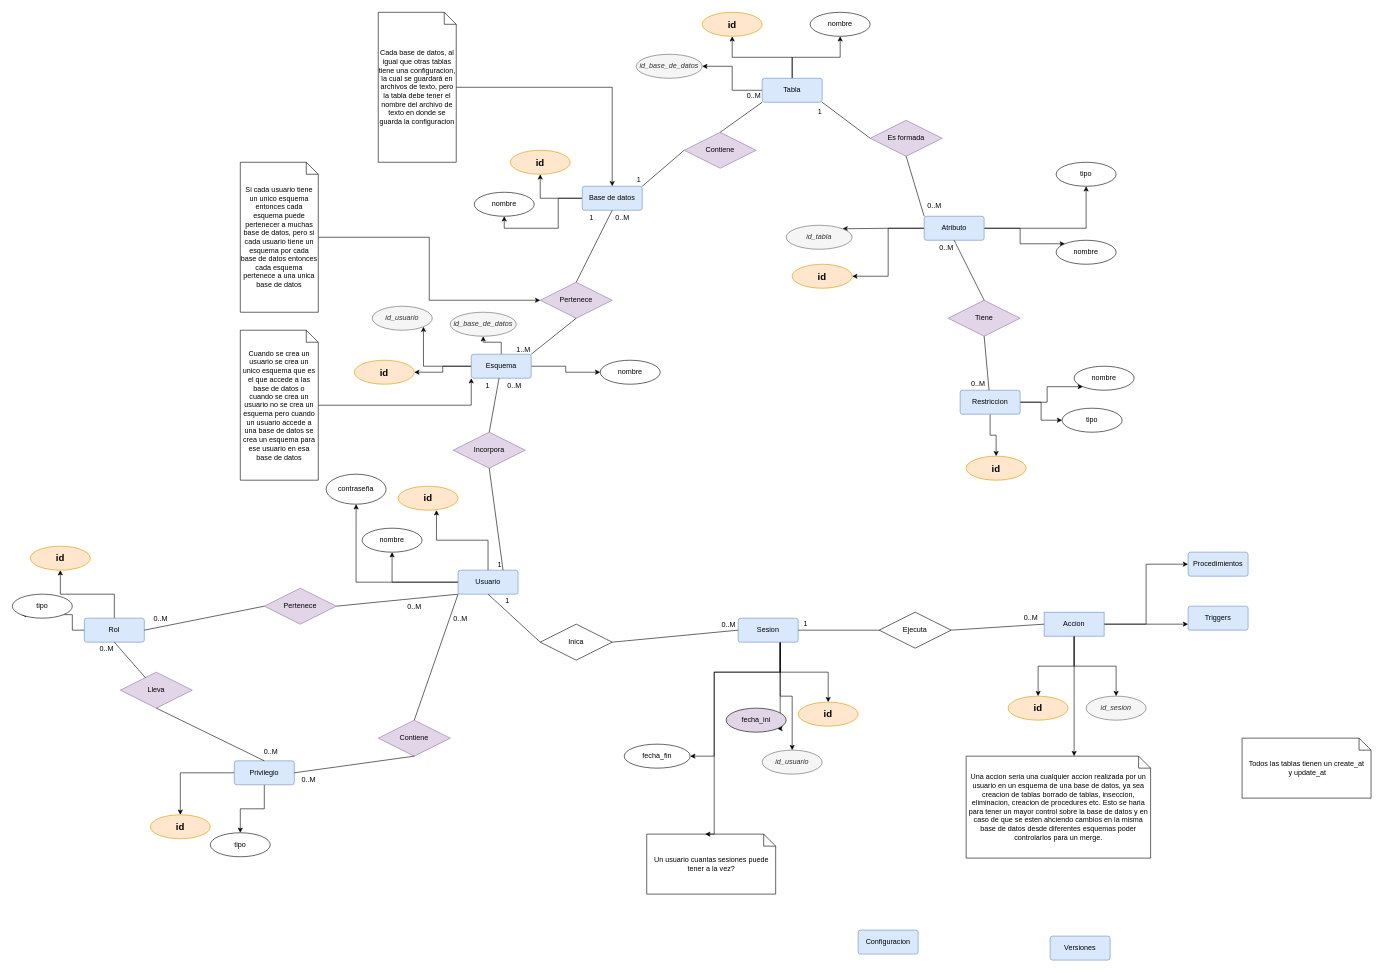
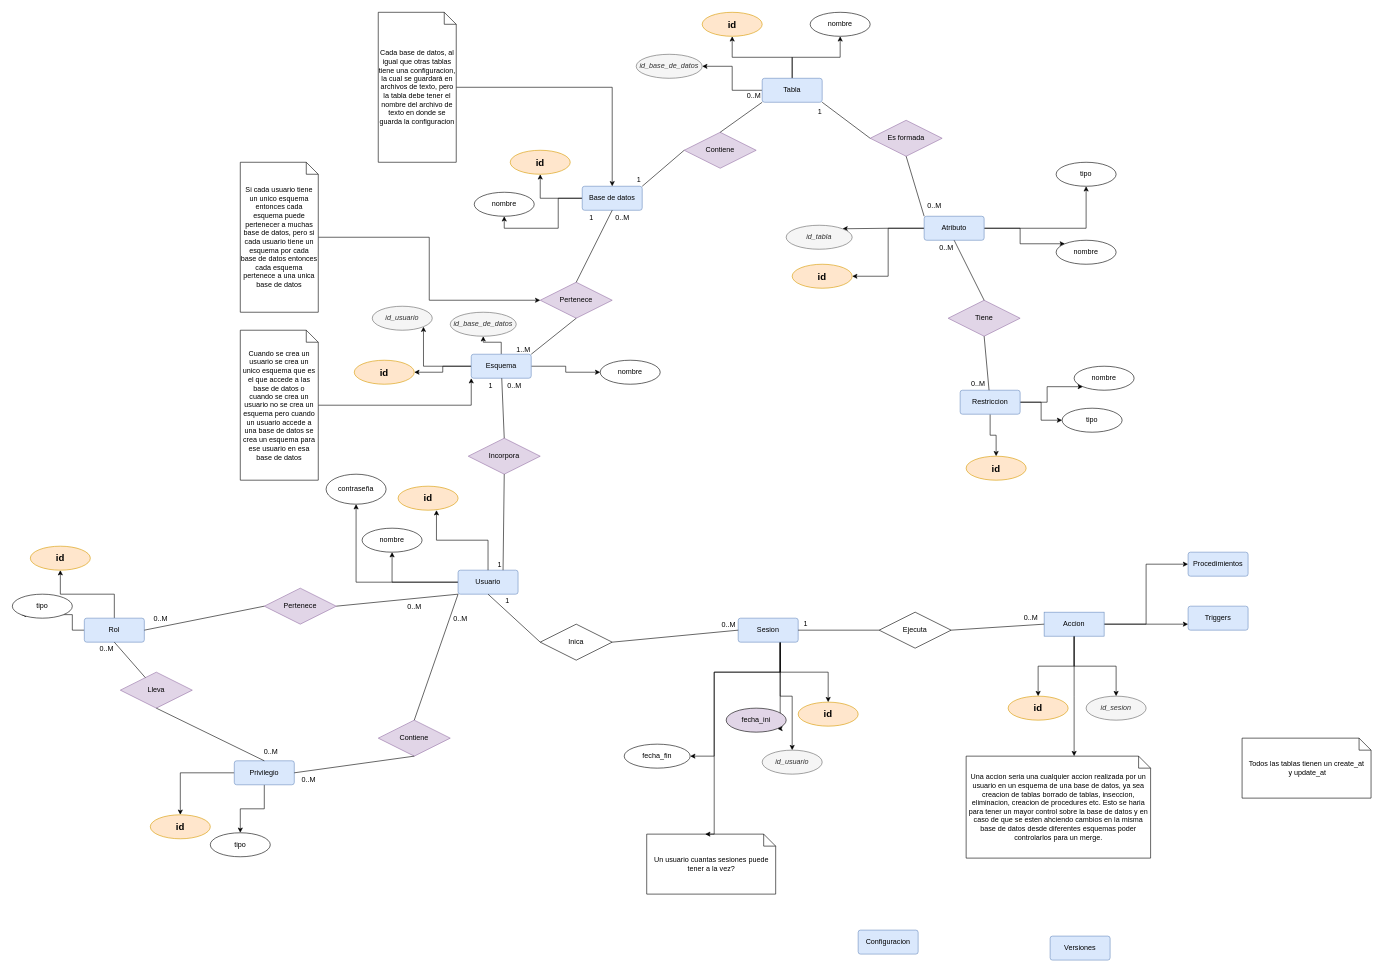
(489, 450) -> (504, 456)
